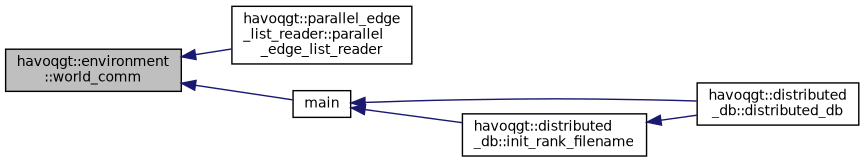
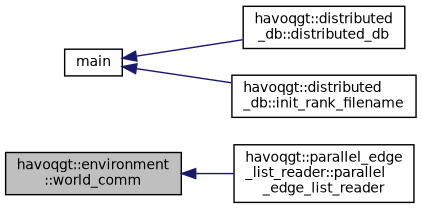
(244, 93) -> none
(679, 118) -> none
